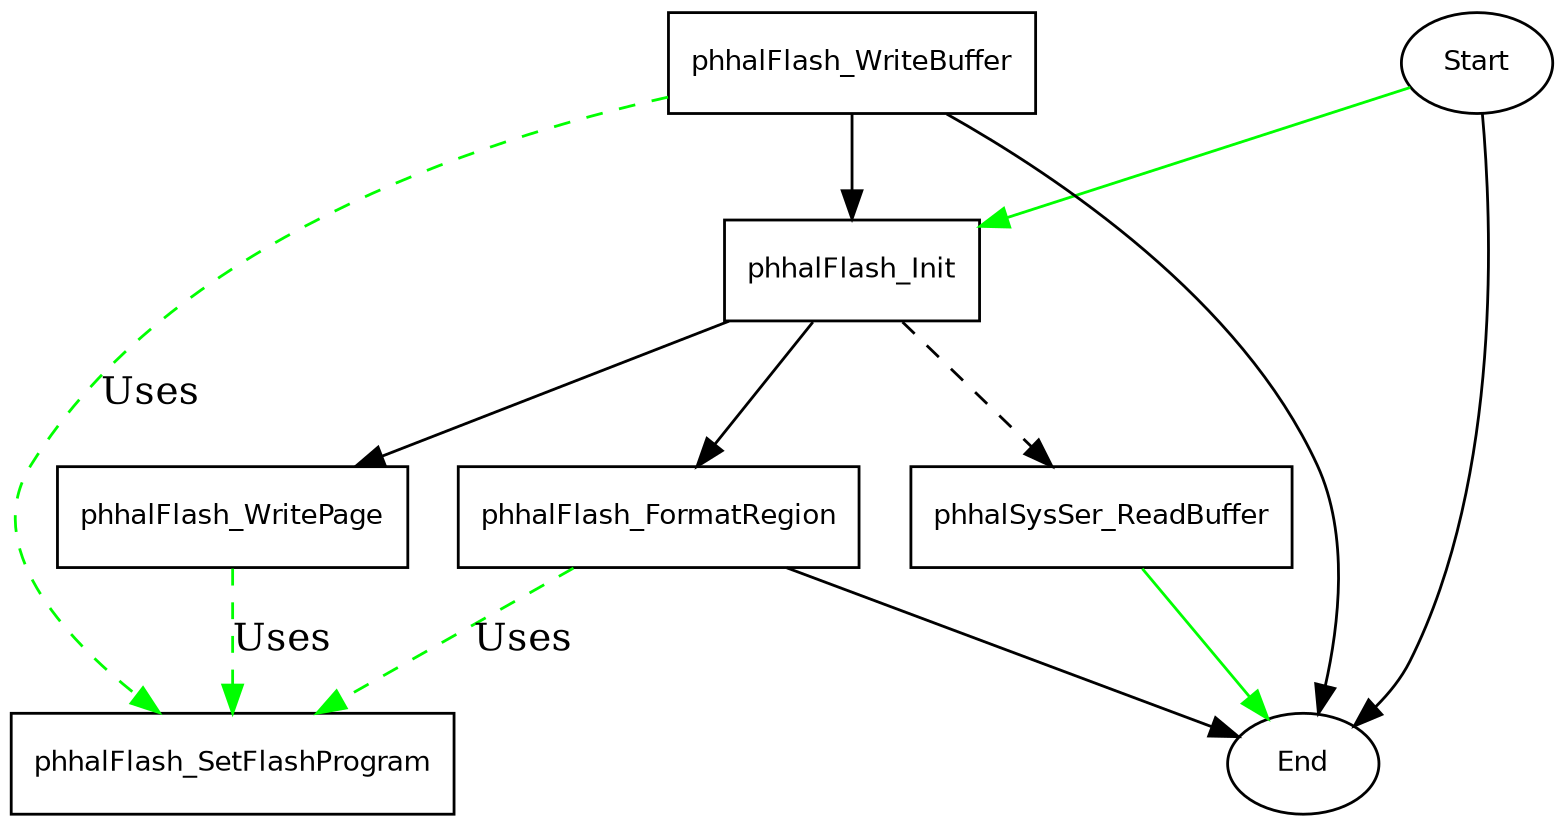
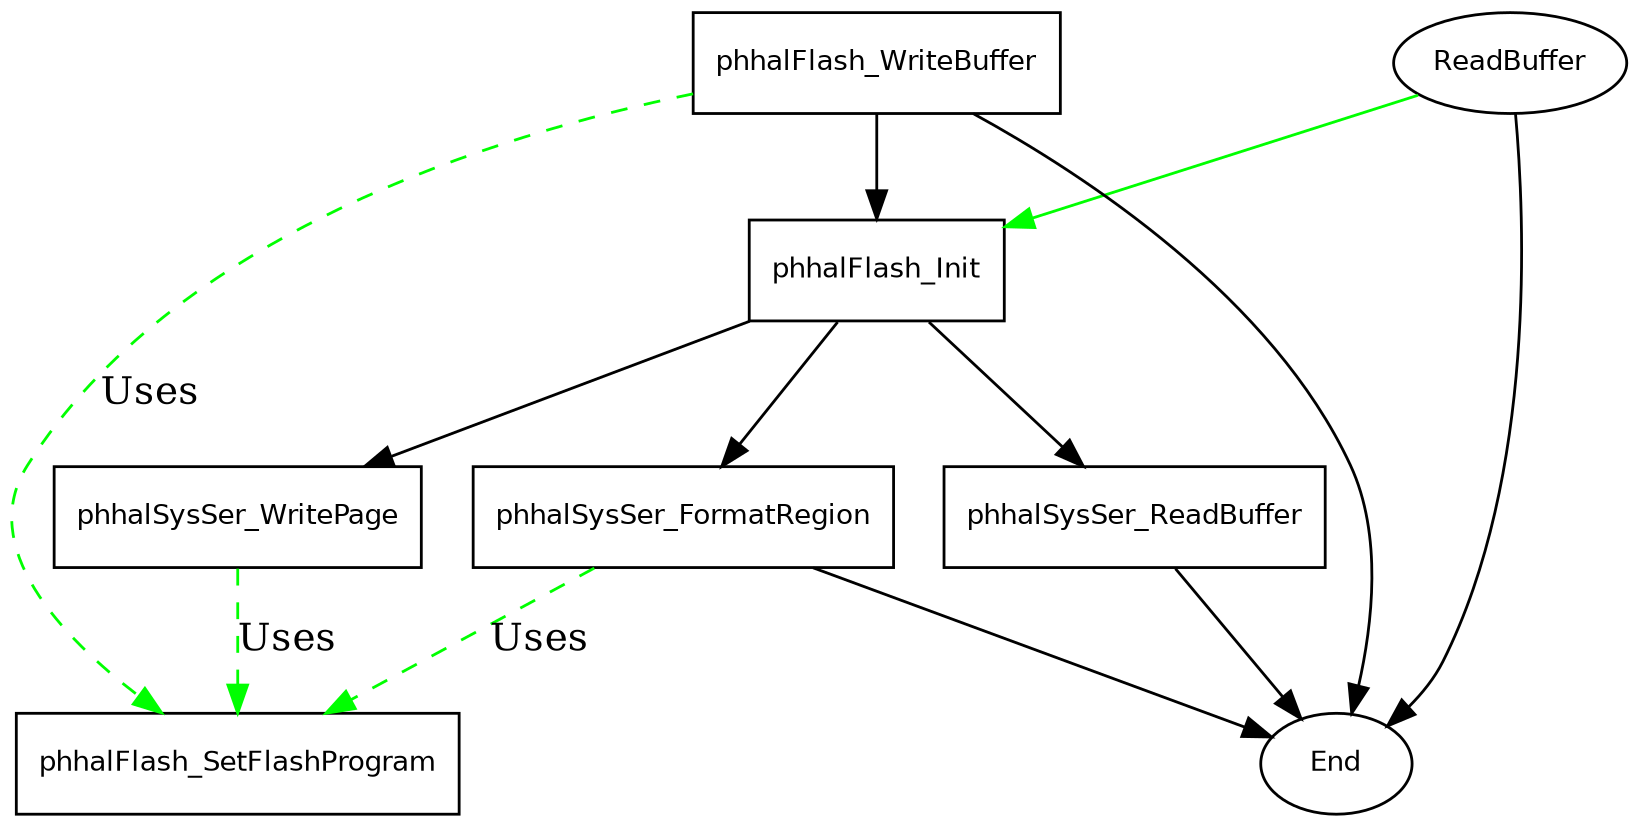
(1477, 63) -> (1510, 63)
(967, 384) -> (996, 384)
(233, 517) -> (238, 517)
(659, 517) -> (683, 517)
(1196, 633) -> (1229, 633)
